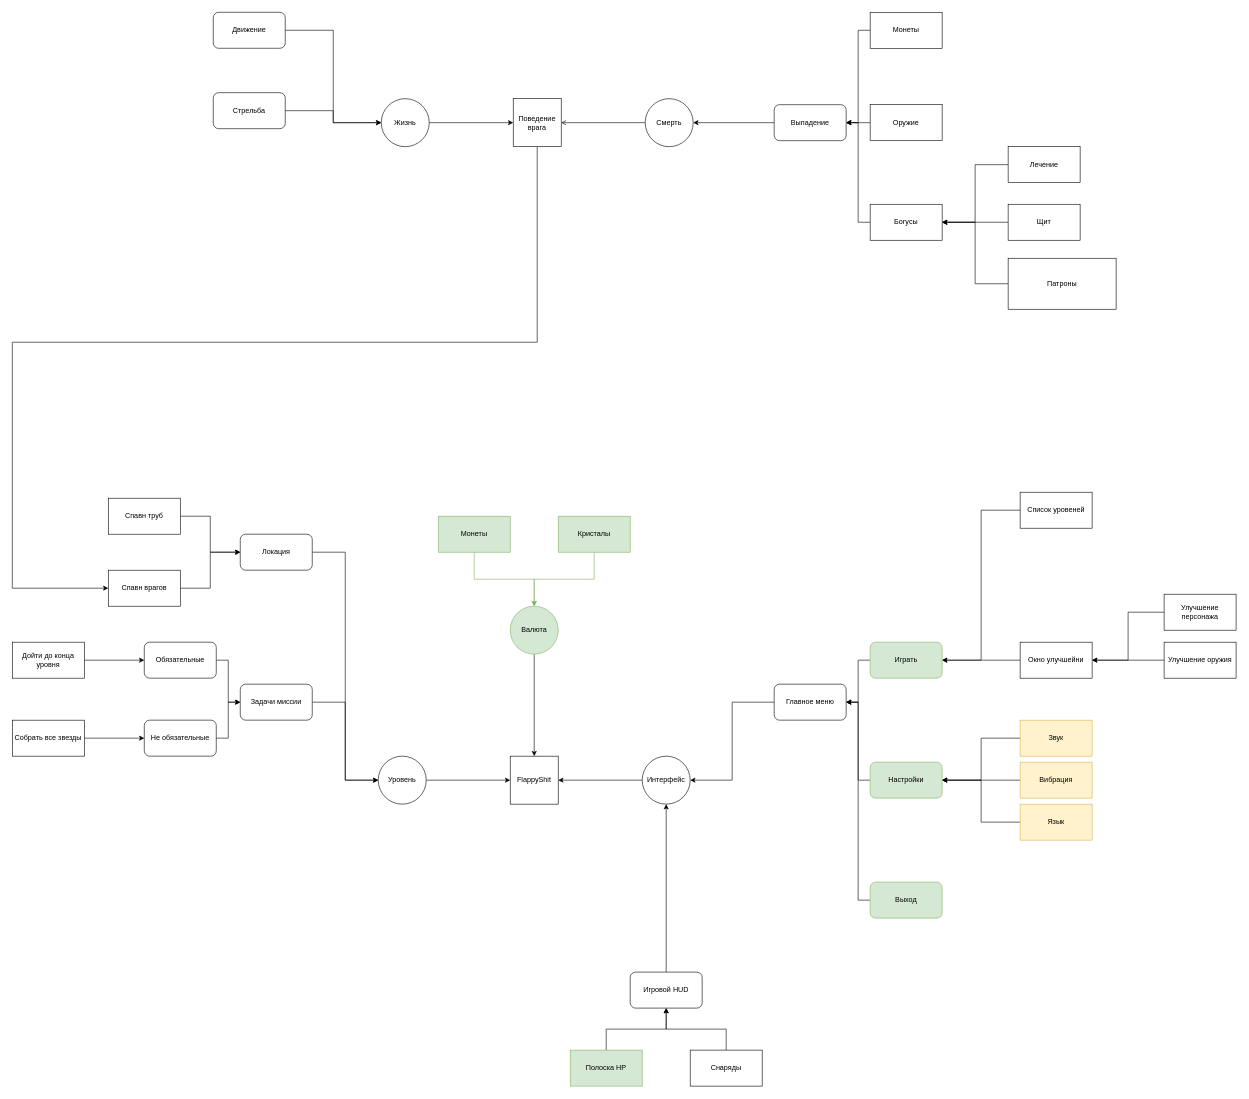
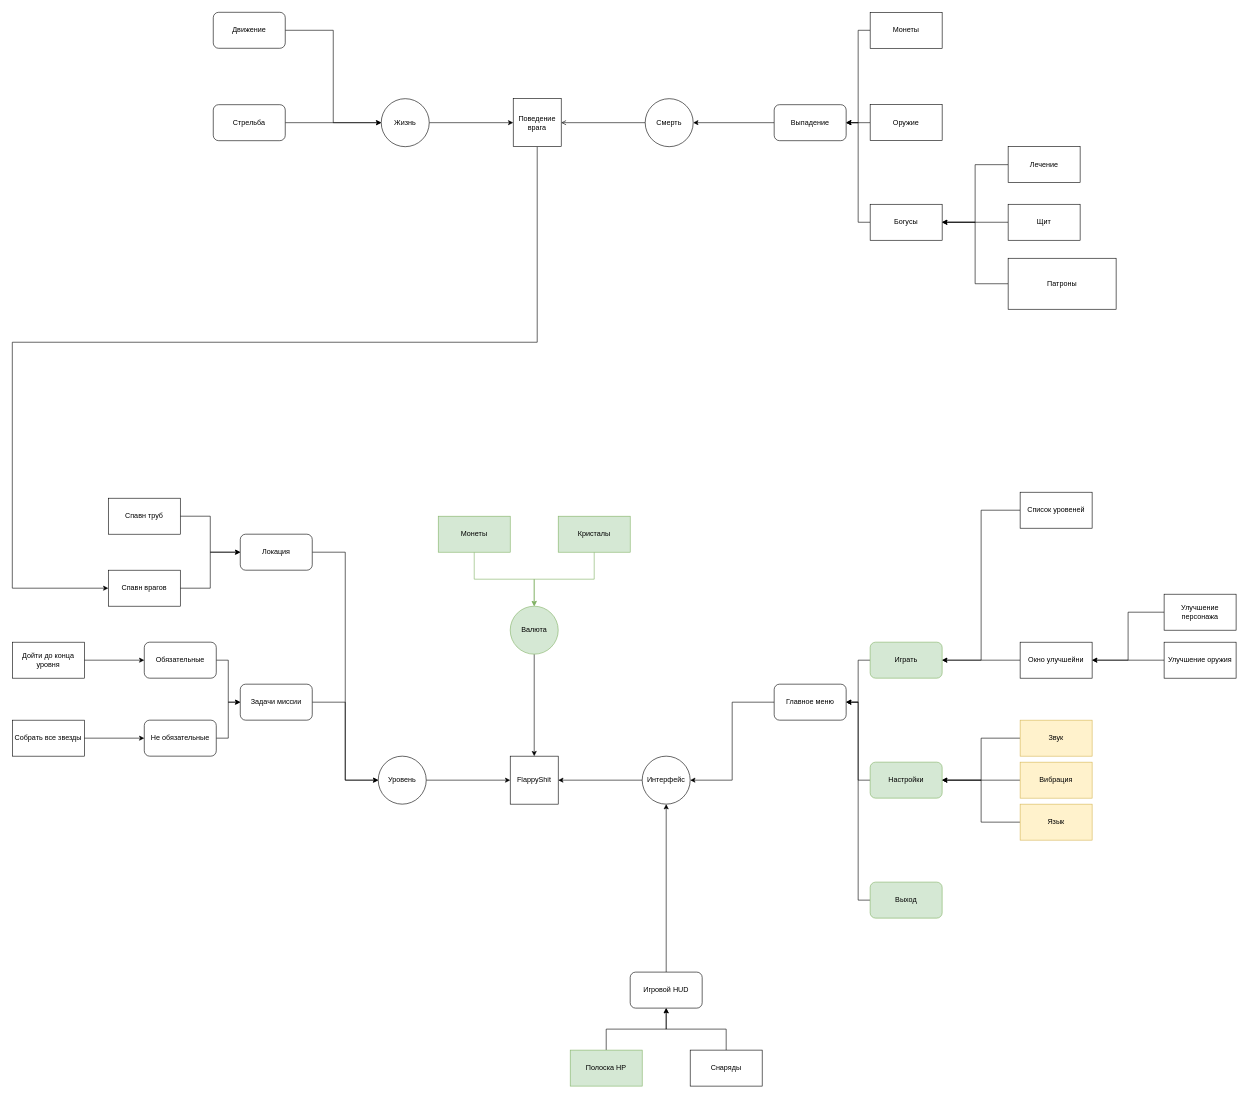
(249, 111) -> (249, 123)
